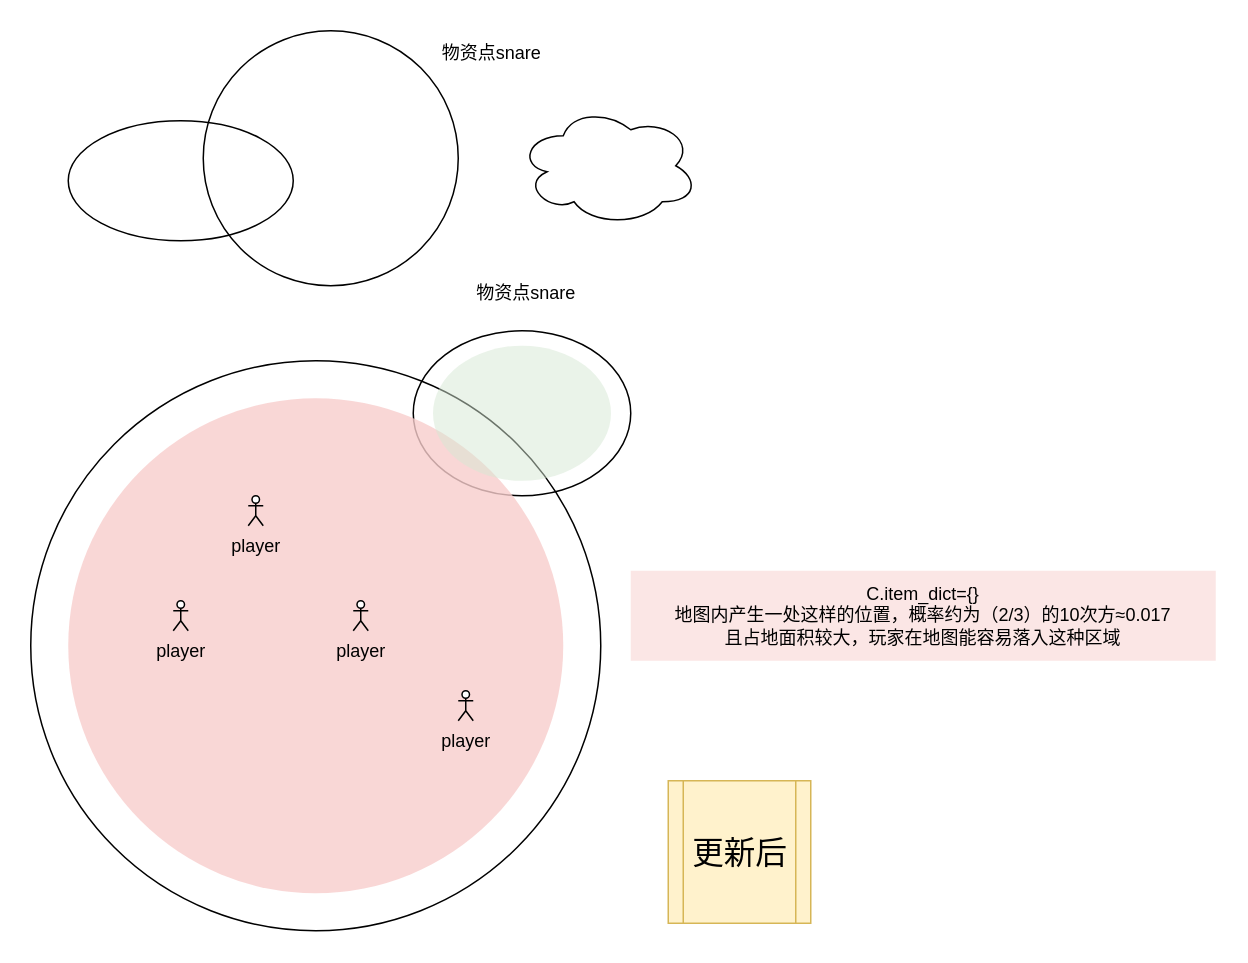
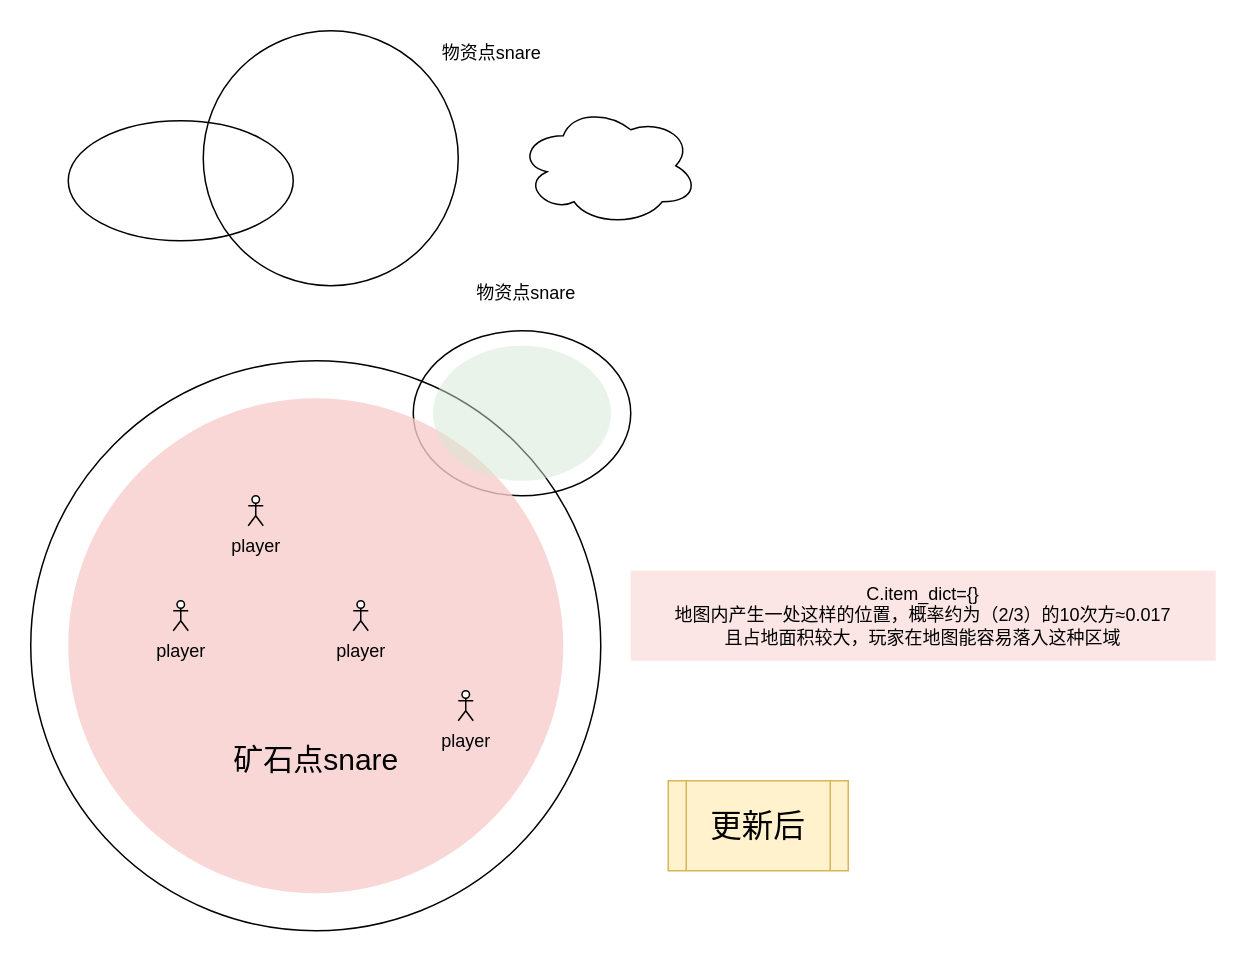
none -> (316, 758)
(740, 852) -> (758, 826)
